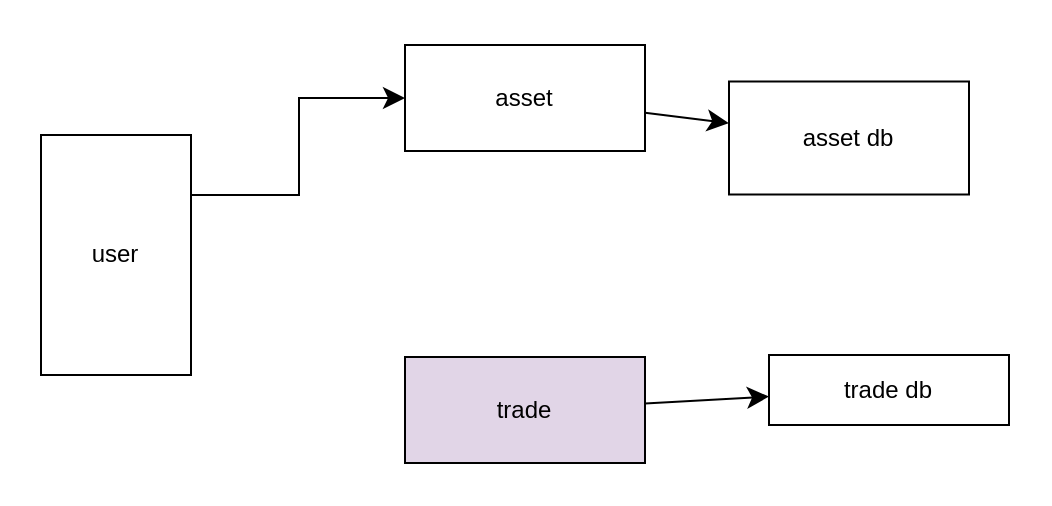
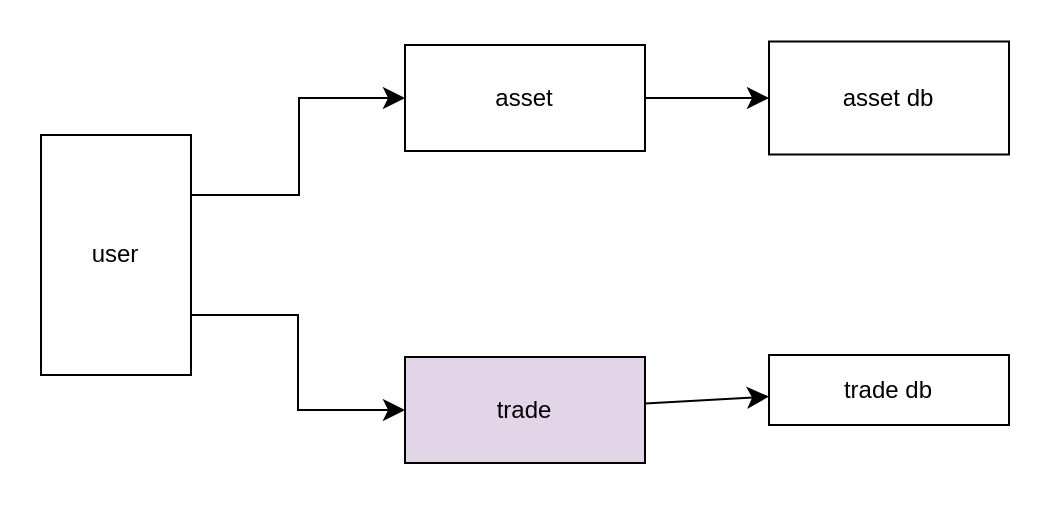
(849, 138) -> (889, 98)
none -> (298, 354)
